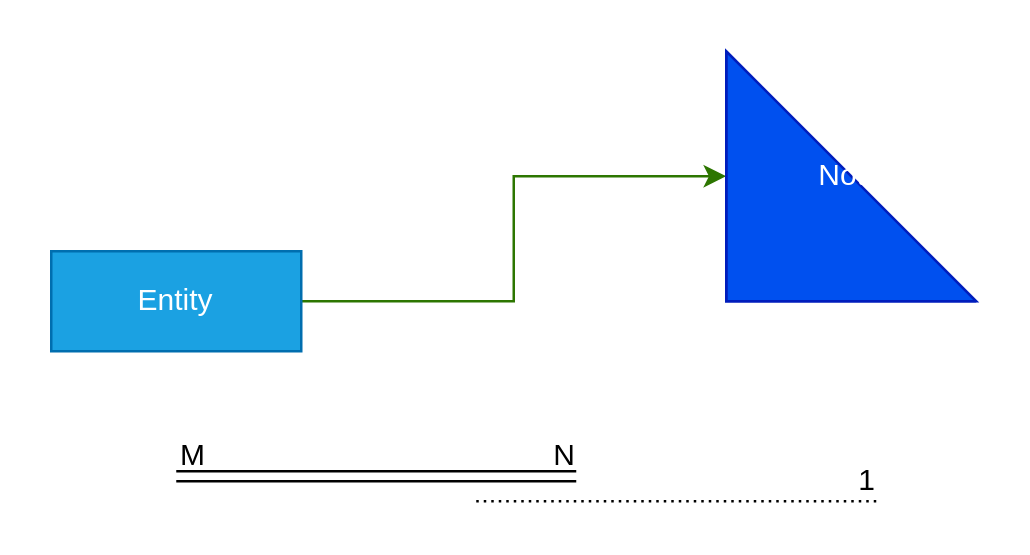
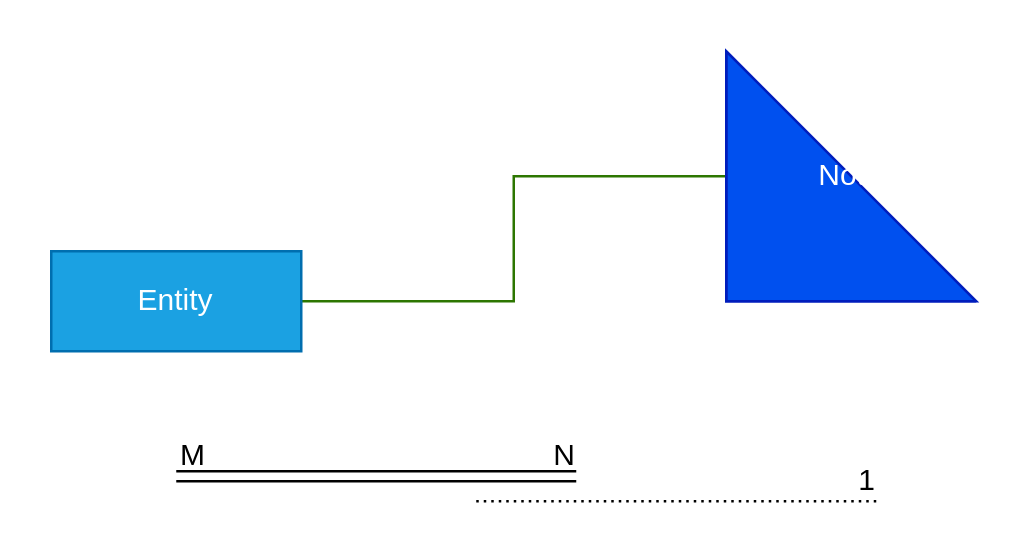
(708, 176) -> (714, 176)
